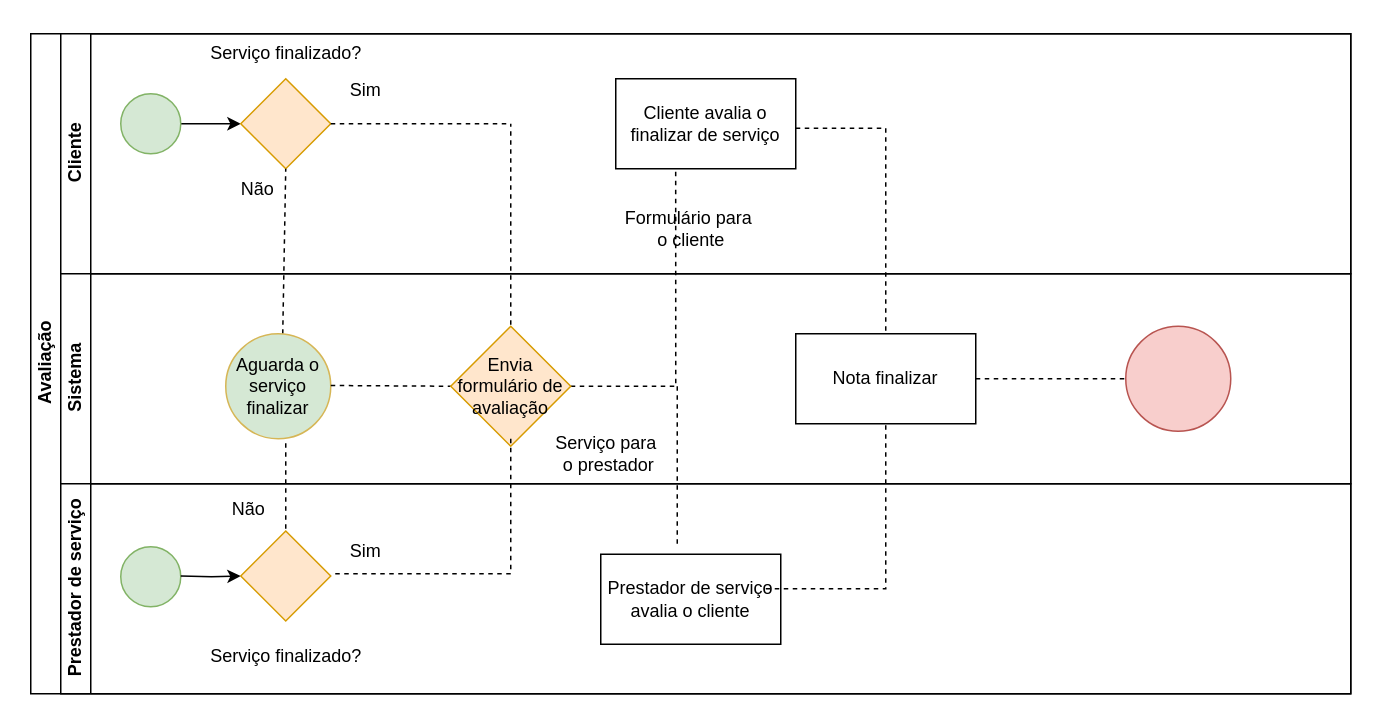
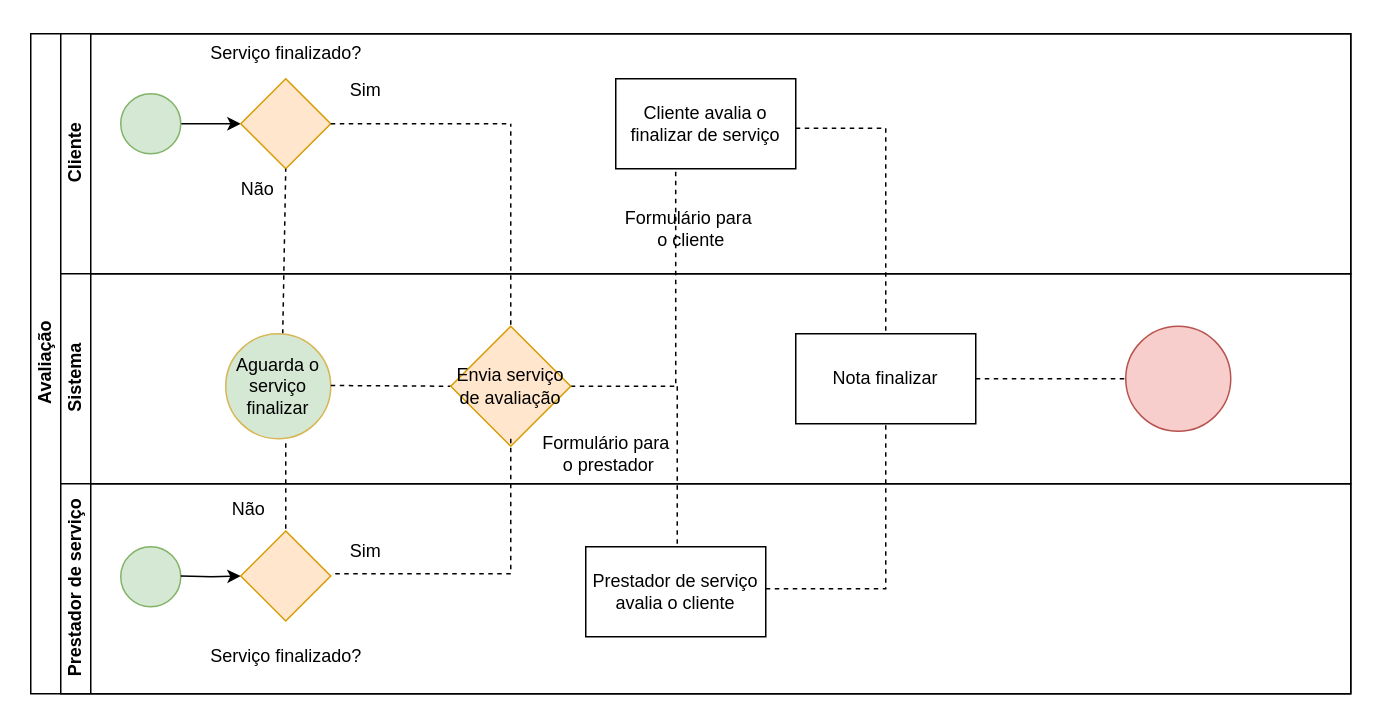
(511, 386) -> (511, 386)
(609, 454) -> (609, 454)
(691, 599) -> (676, 592)
